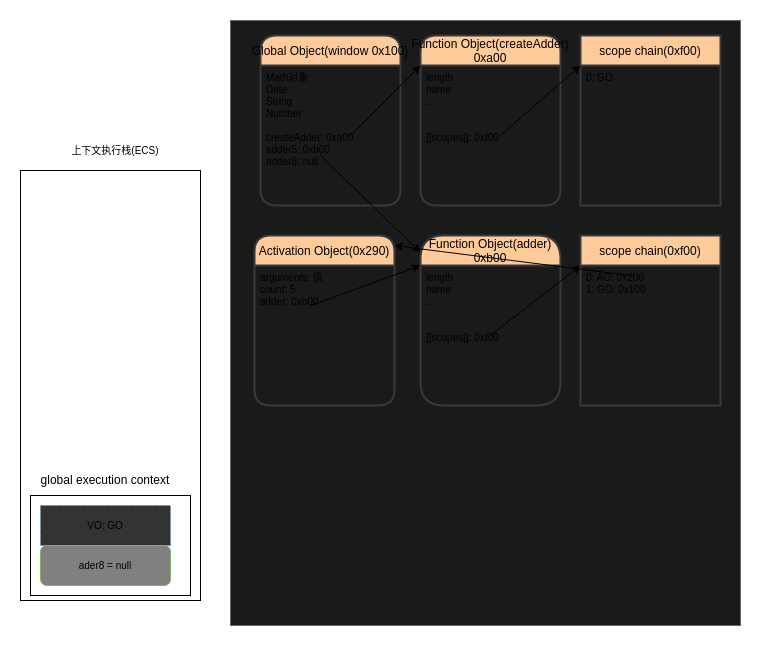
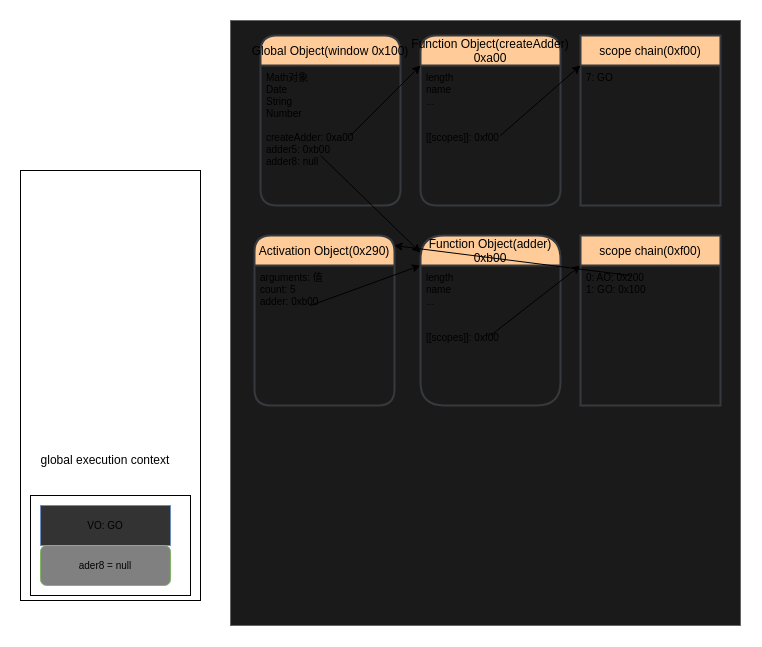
(597, 78) -> (597, 78)
(116, 151) -> none
(106, 481) -> (106, 461)
(106, 526) -> (106, 526)
